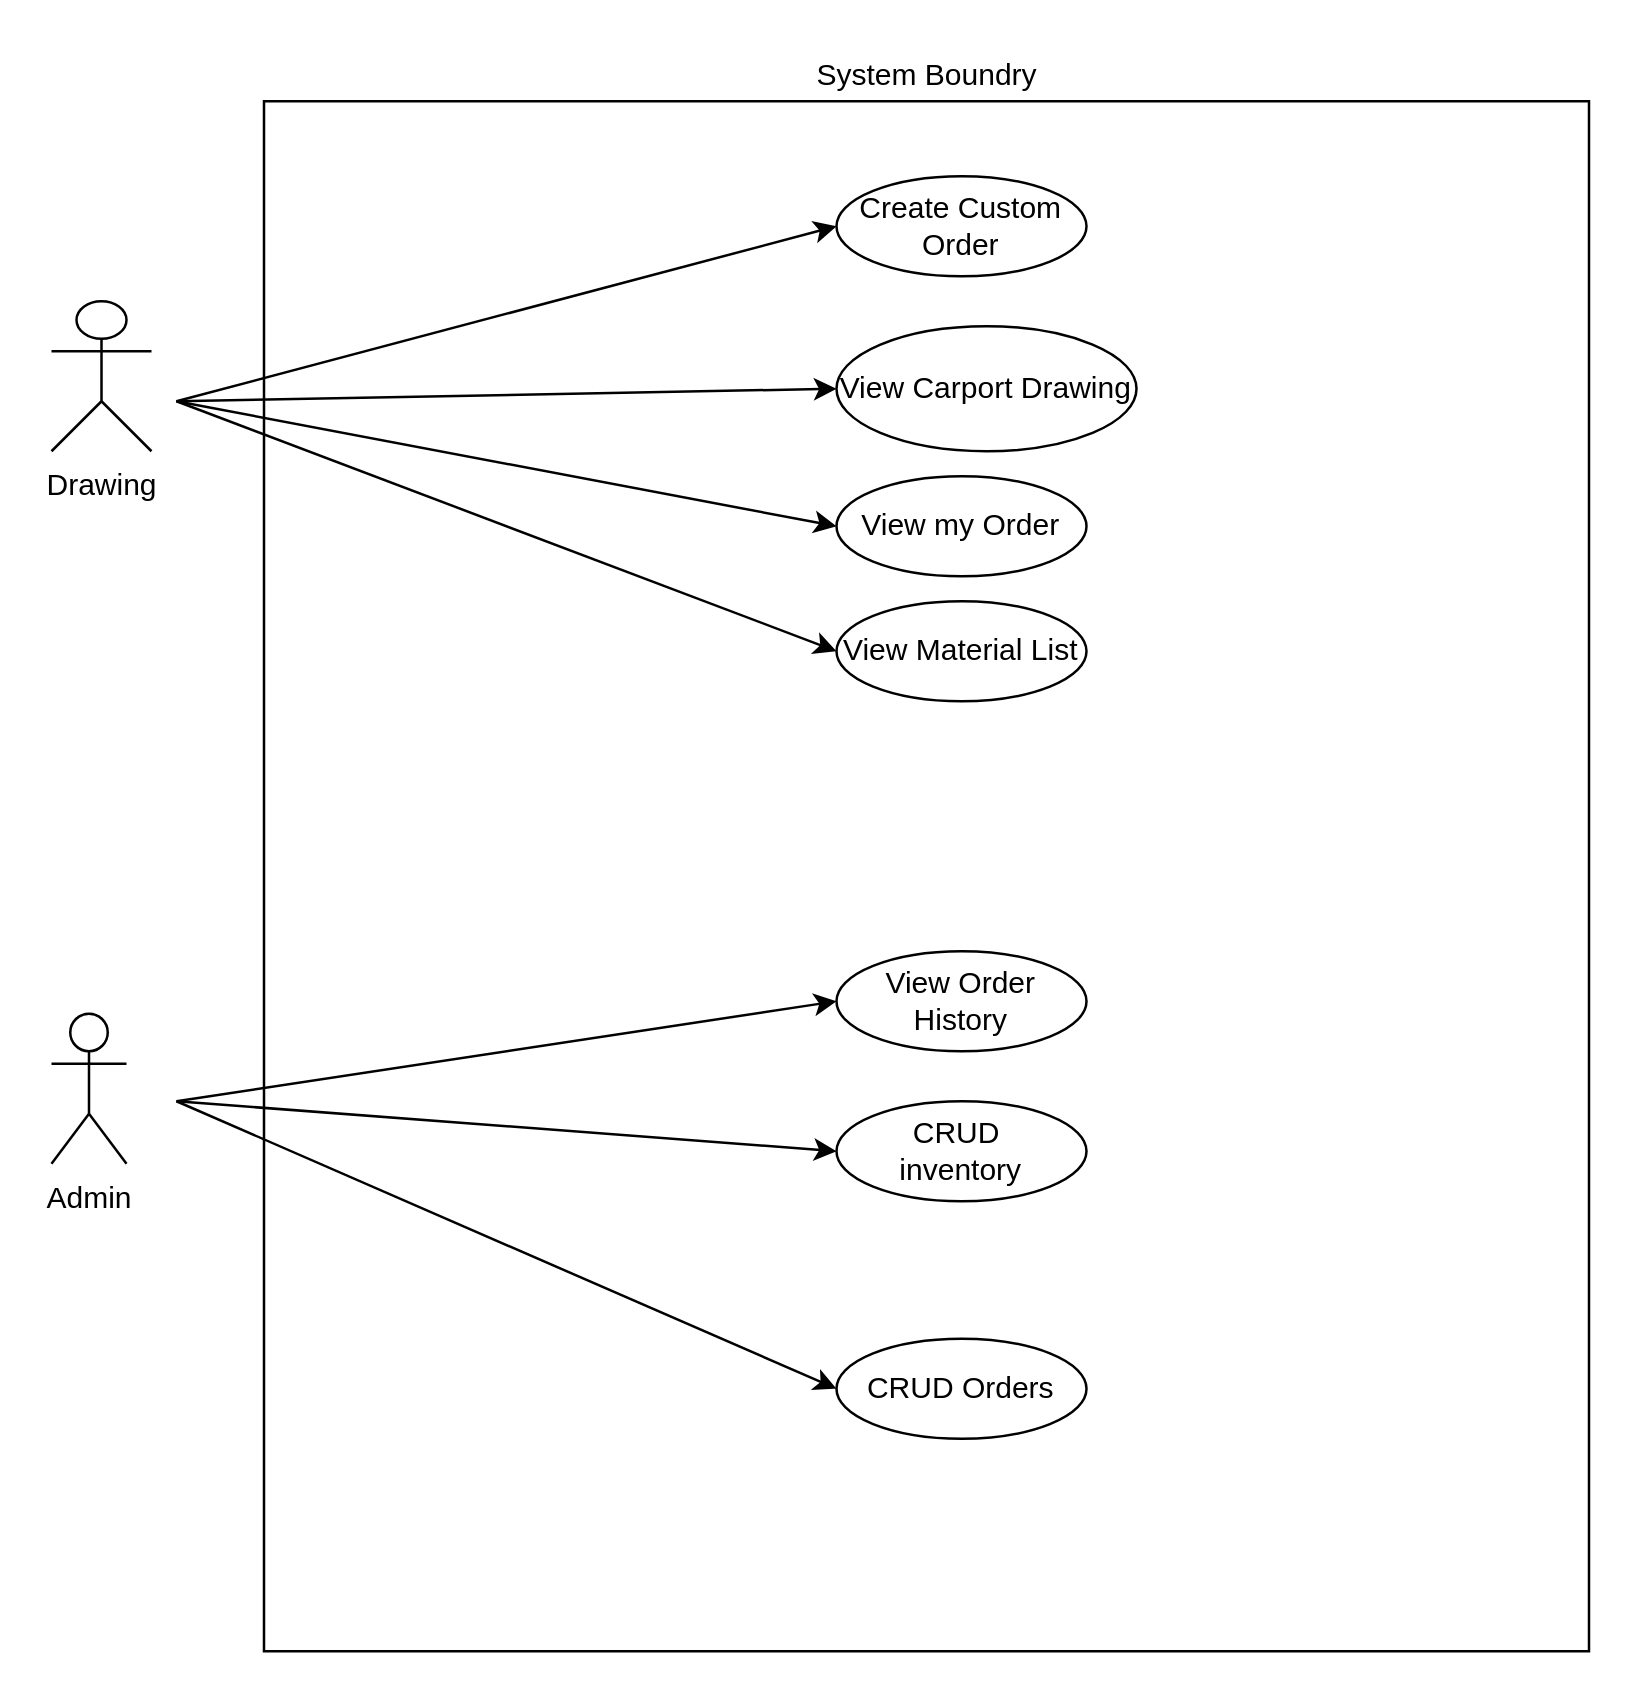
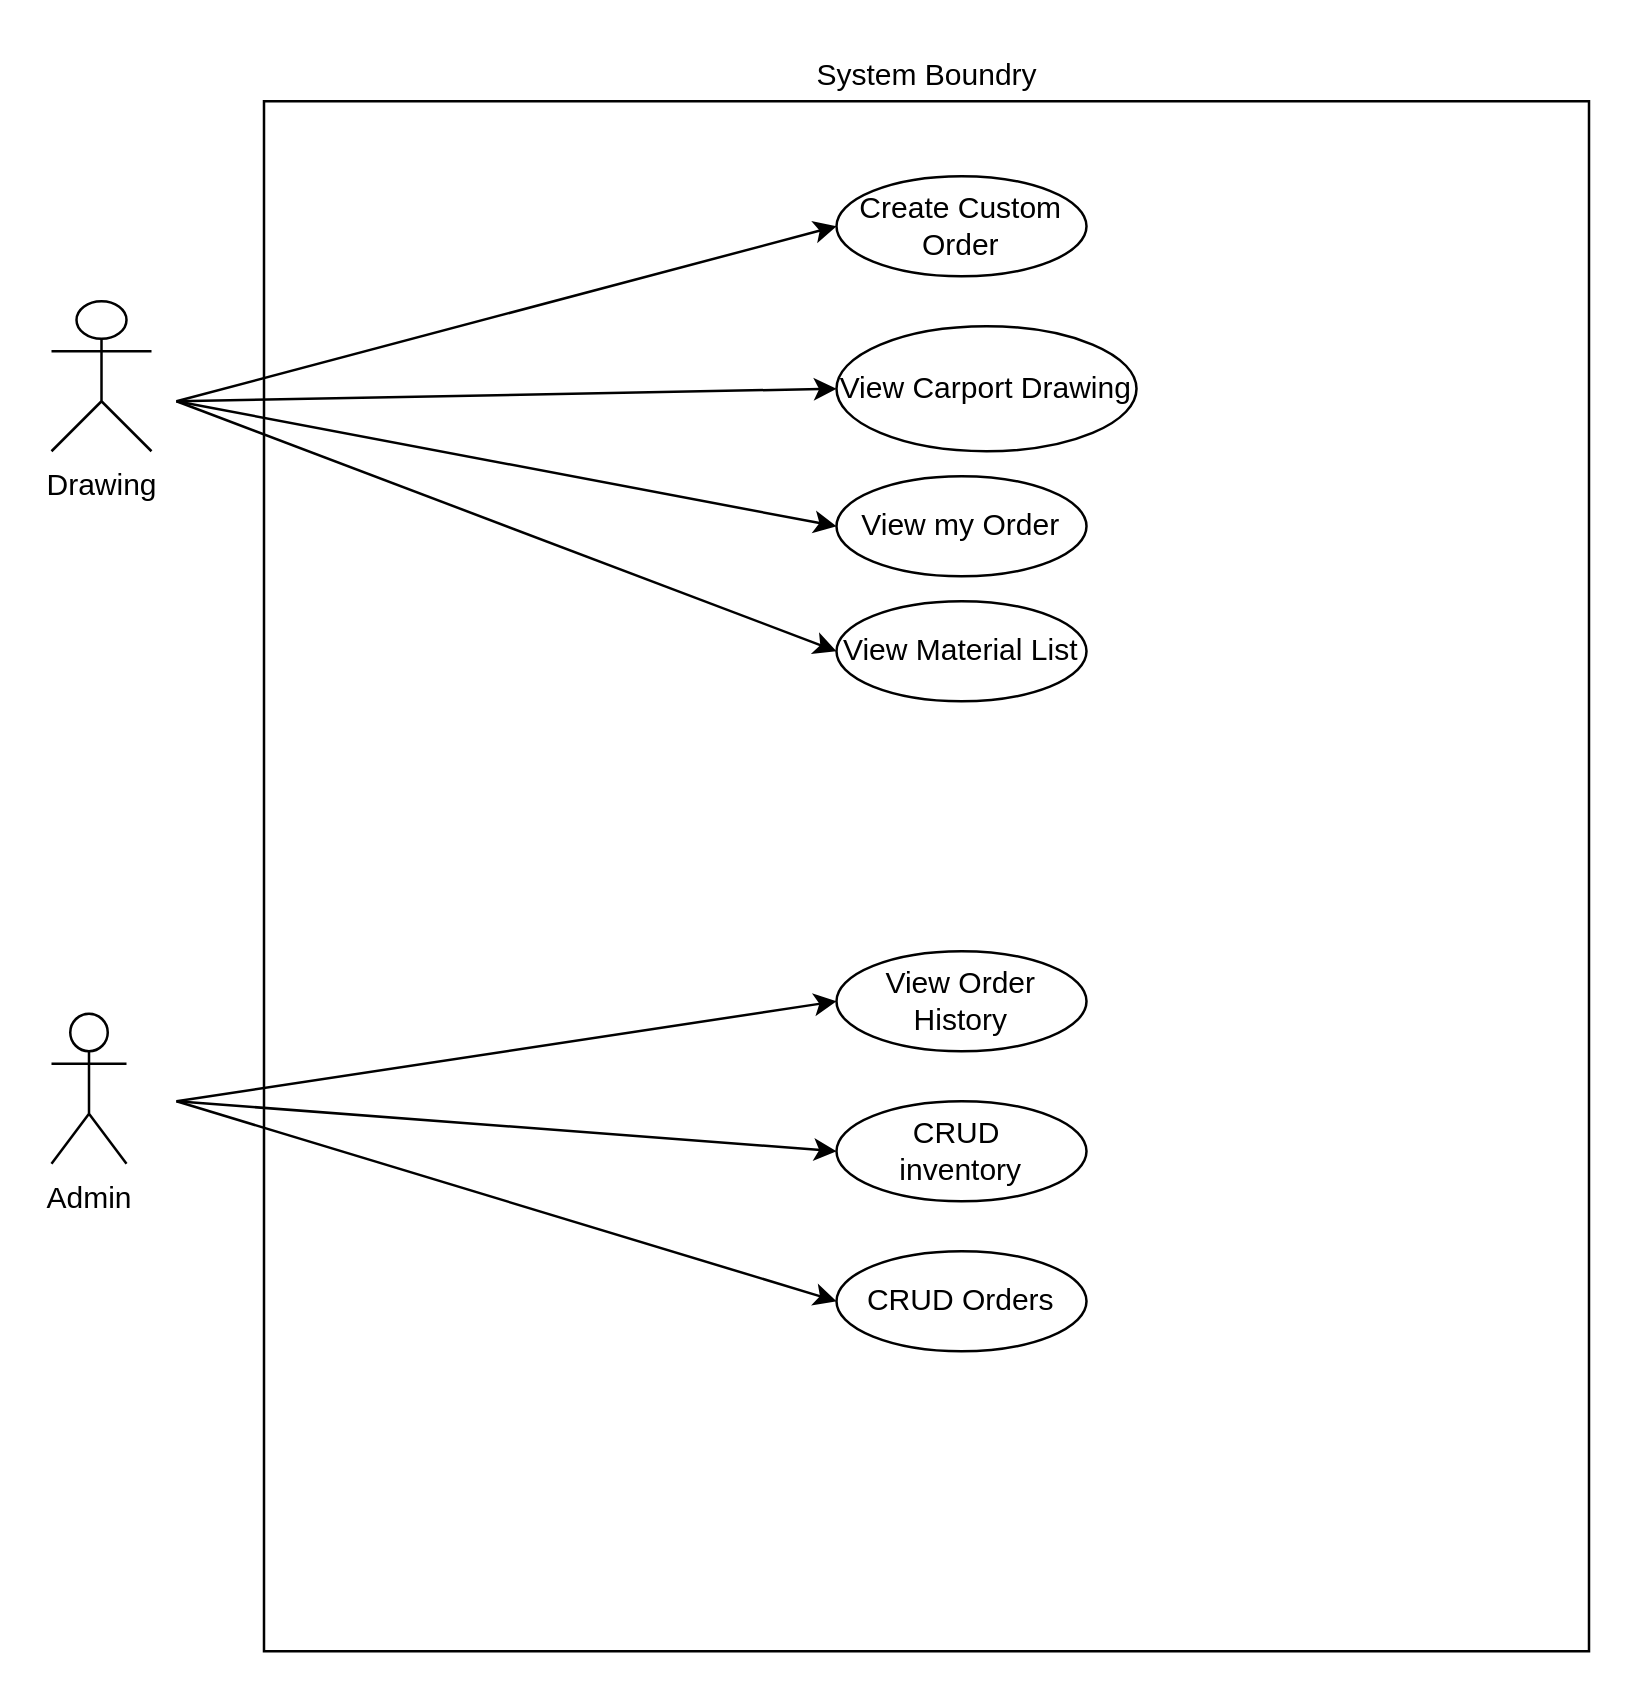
(961, 1389) -> (961, 1301)
